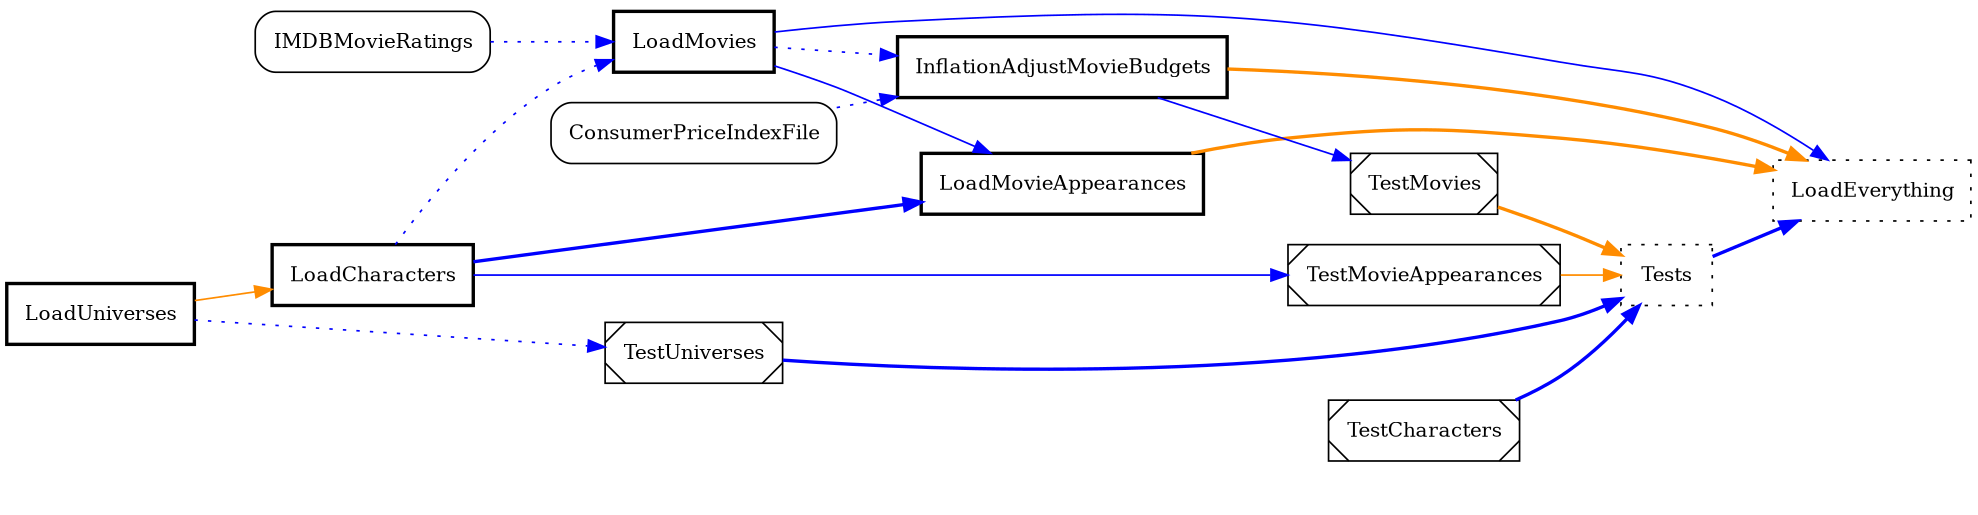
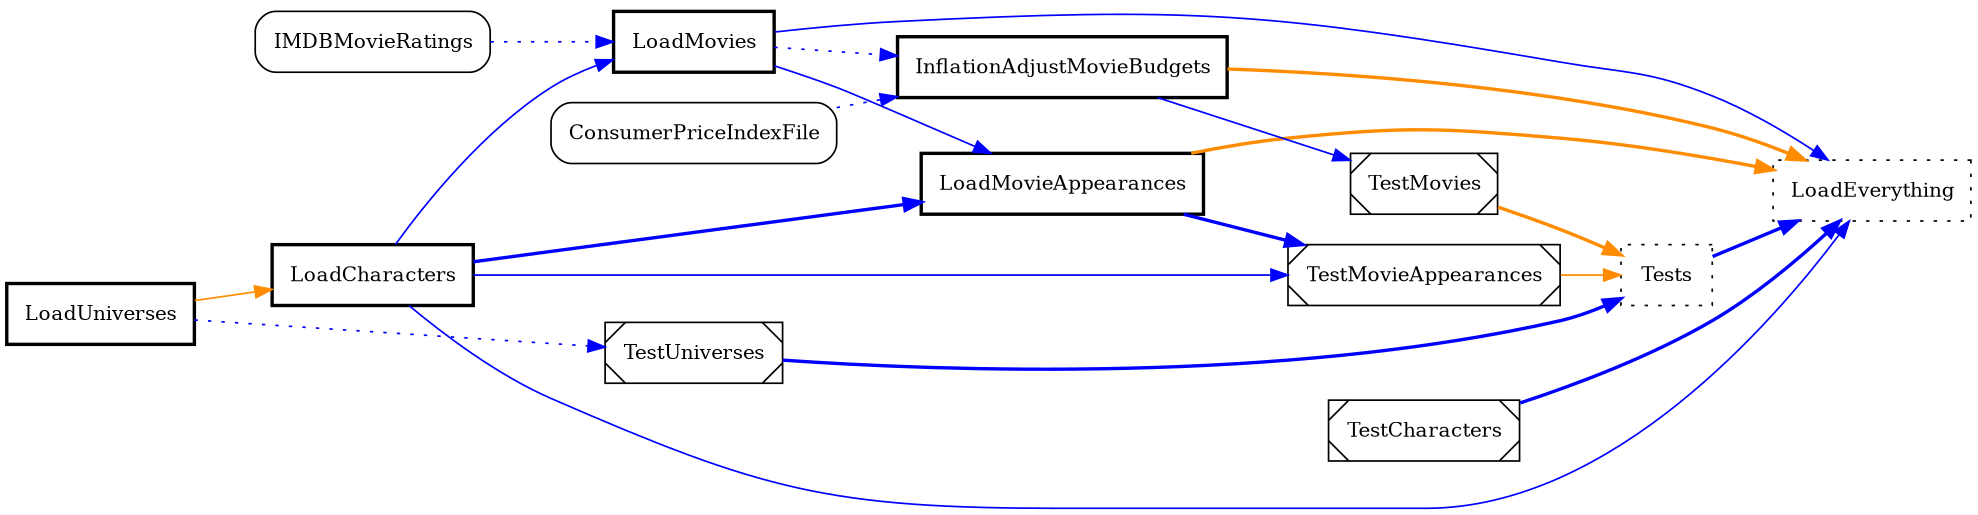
(484, 141) -> (484, 141)
none -> (1235, 227)
(1576, 365) -> (1684, 336)
none -> (1151, 508)
